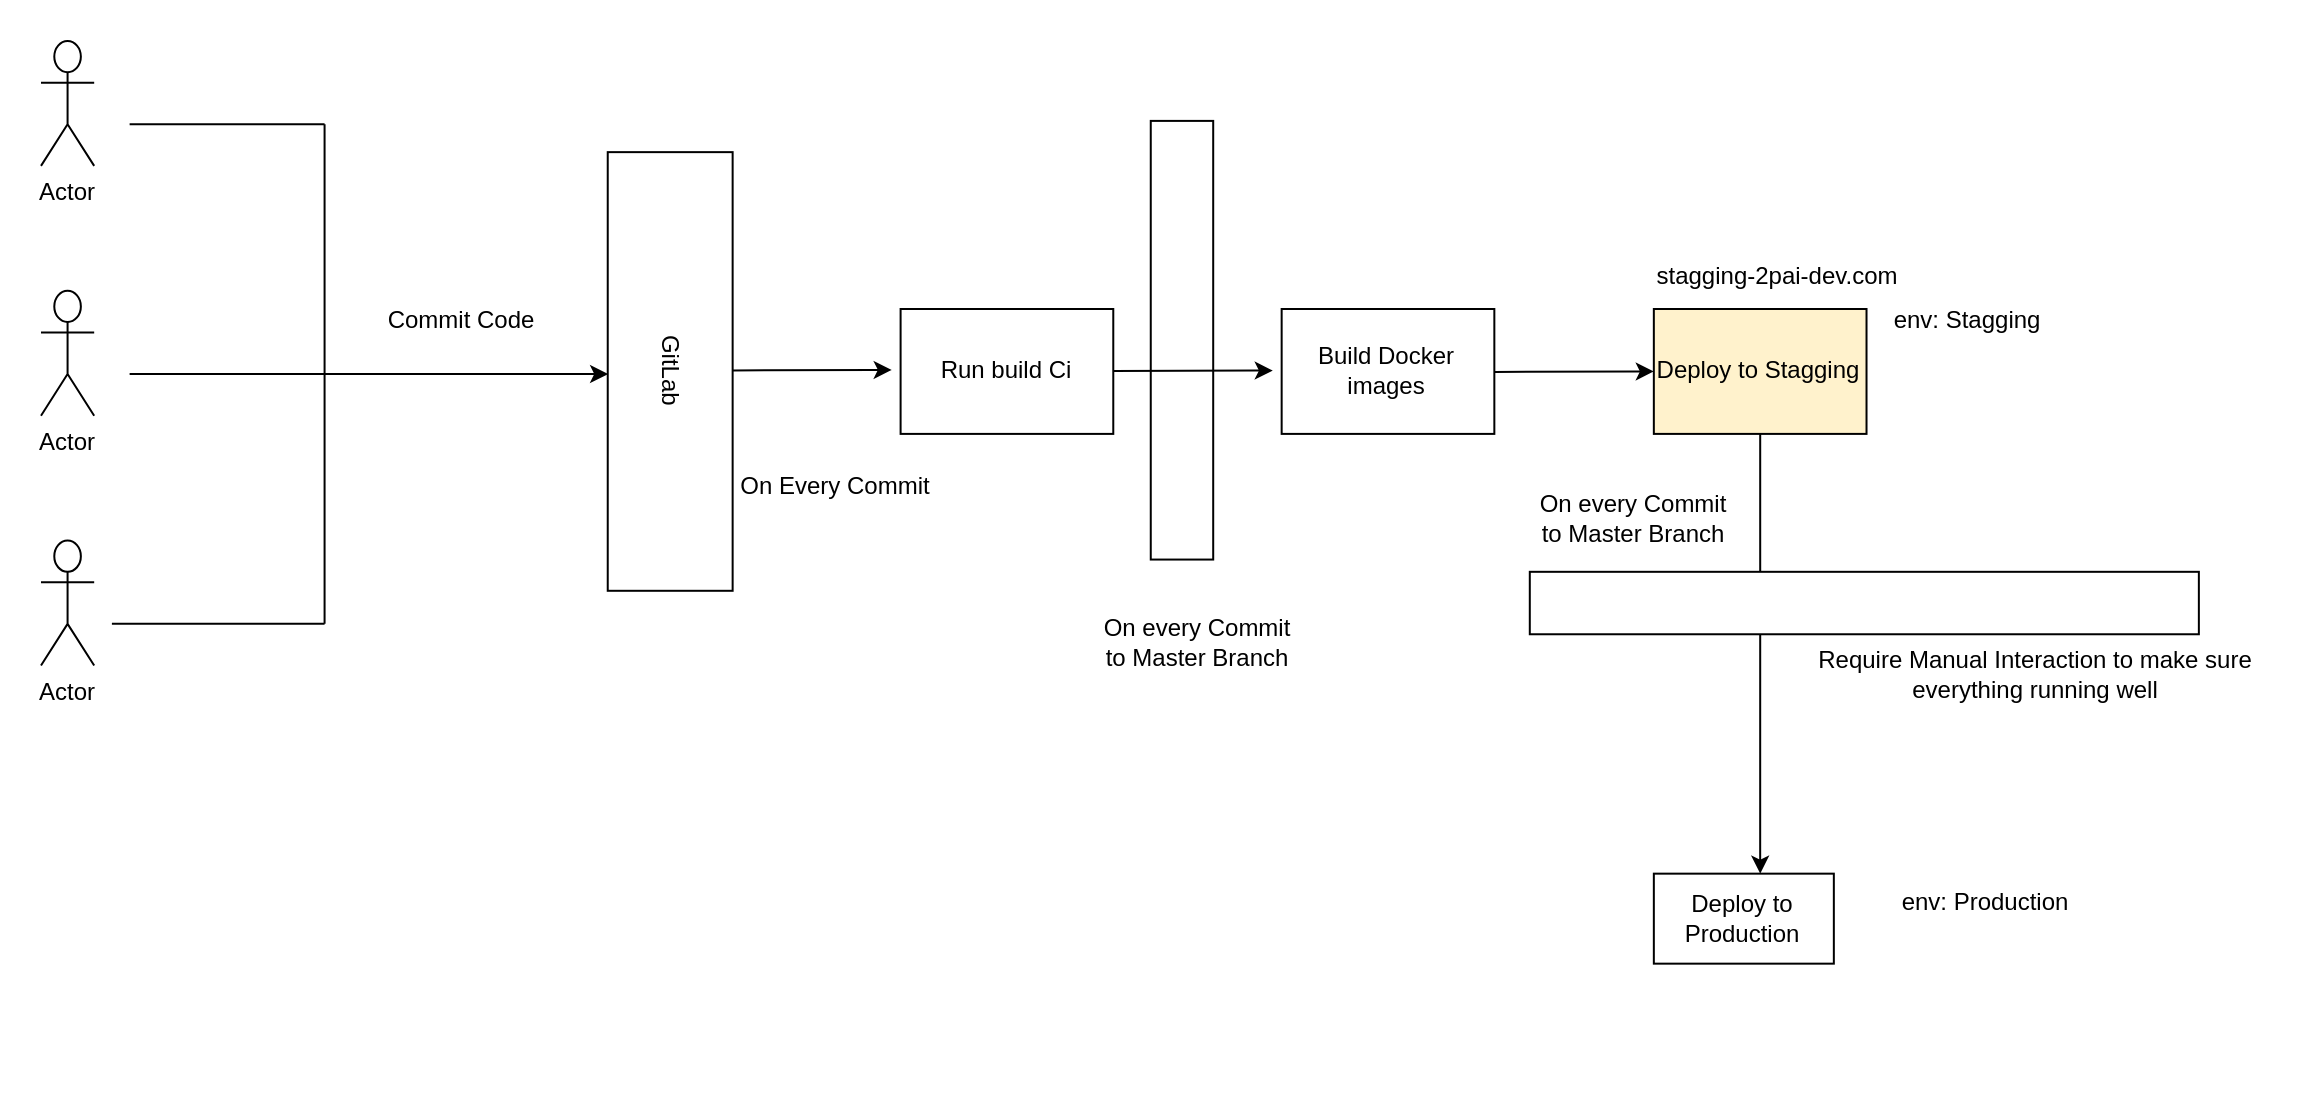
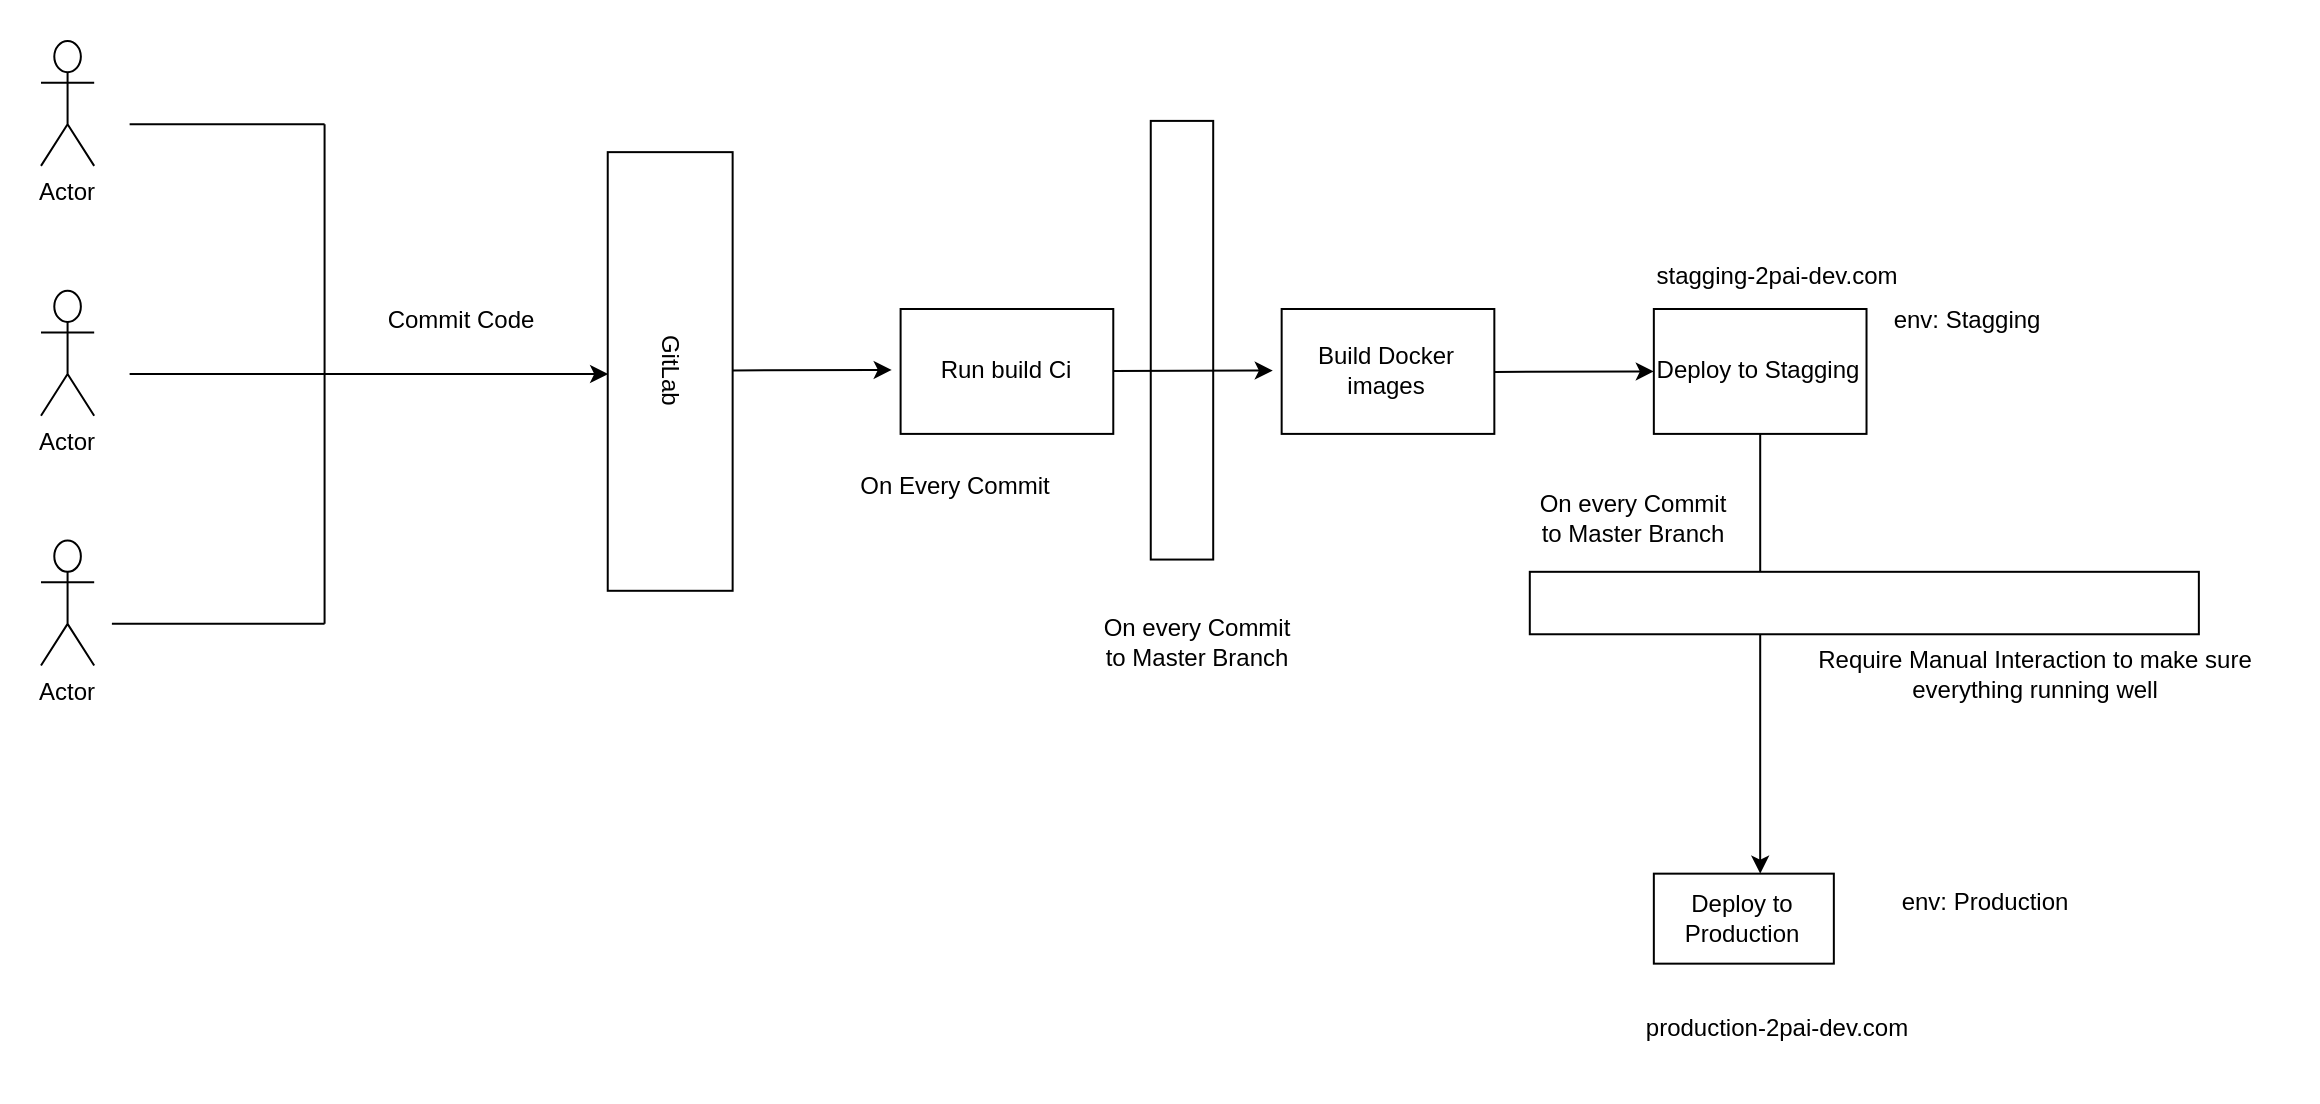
(1760, 371) -> (1760, 371)
(834, 487) -> (954, 487)
none -> (1777, 1029)
